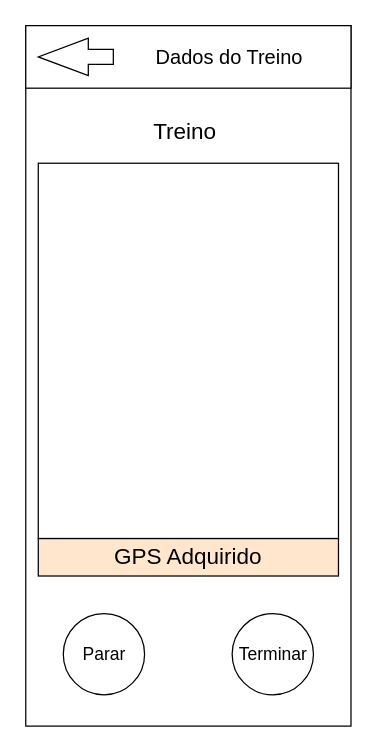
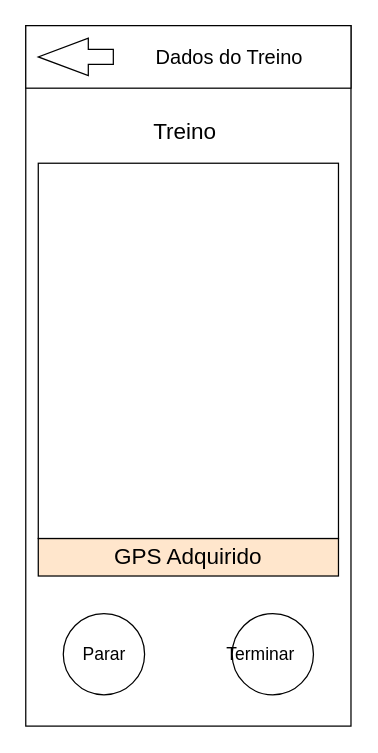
(273, 654) -> (260, 654)
